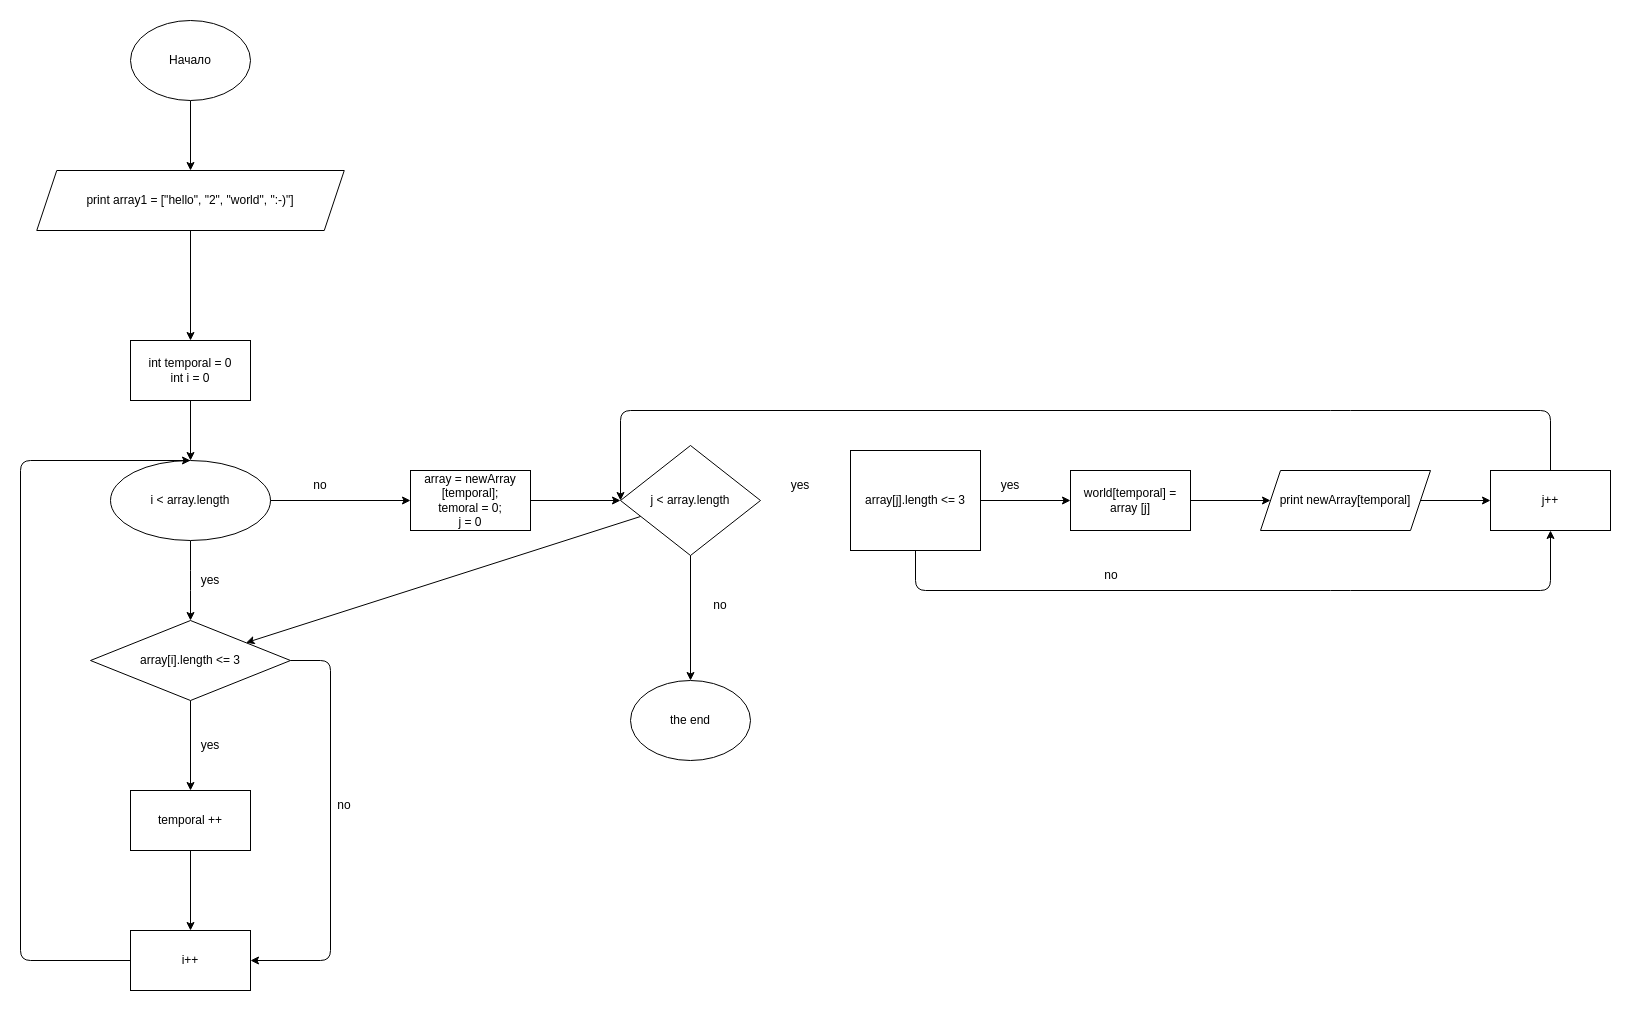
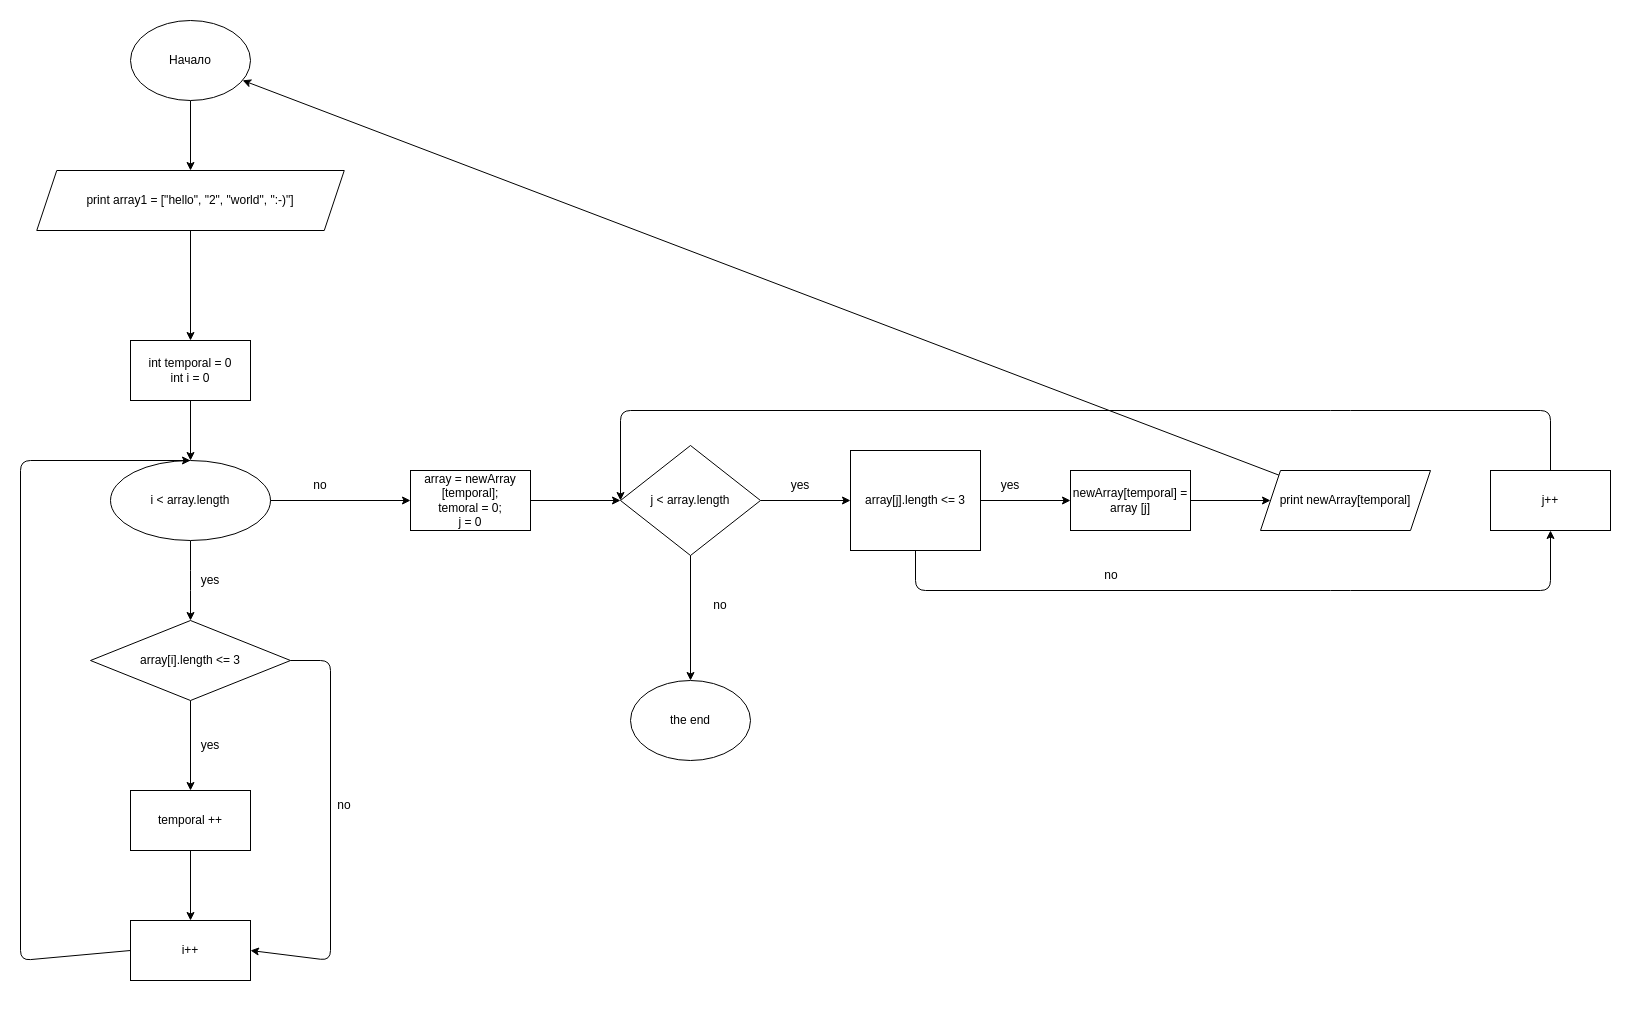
(1131, 501) -> (1131, 501)
(1452, 501) -> (676, 245)
(446, 579) -> (802, 501)
(191, 961) -> (191, 951)
